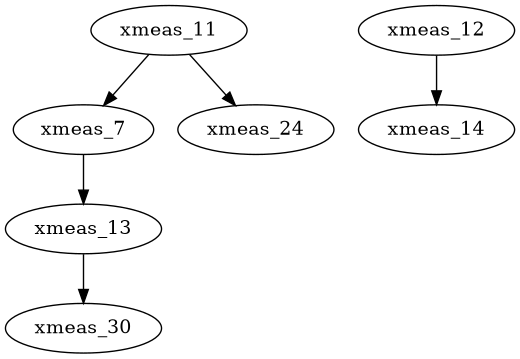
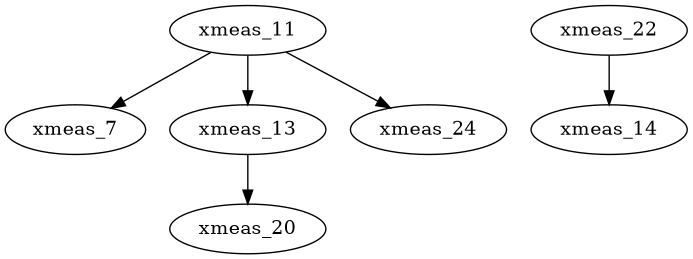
(437, 30) -> (609, 30)
(84, 173) -> (248, 73)
(84, 328) -> (248, 229)
